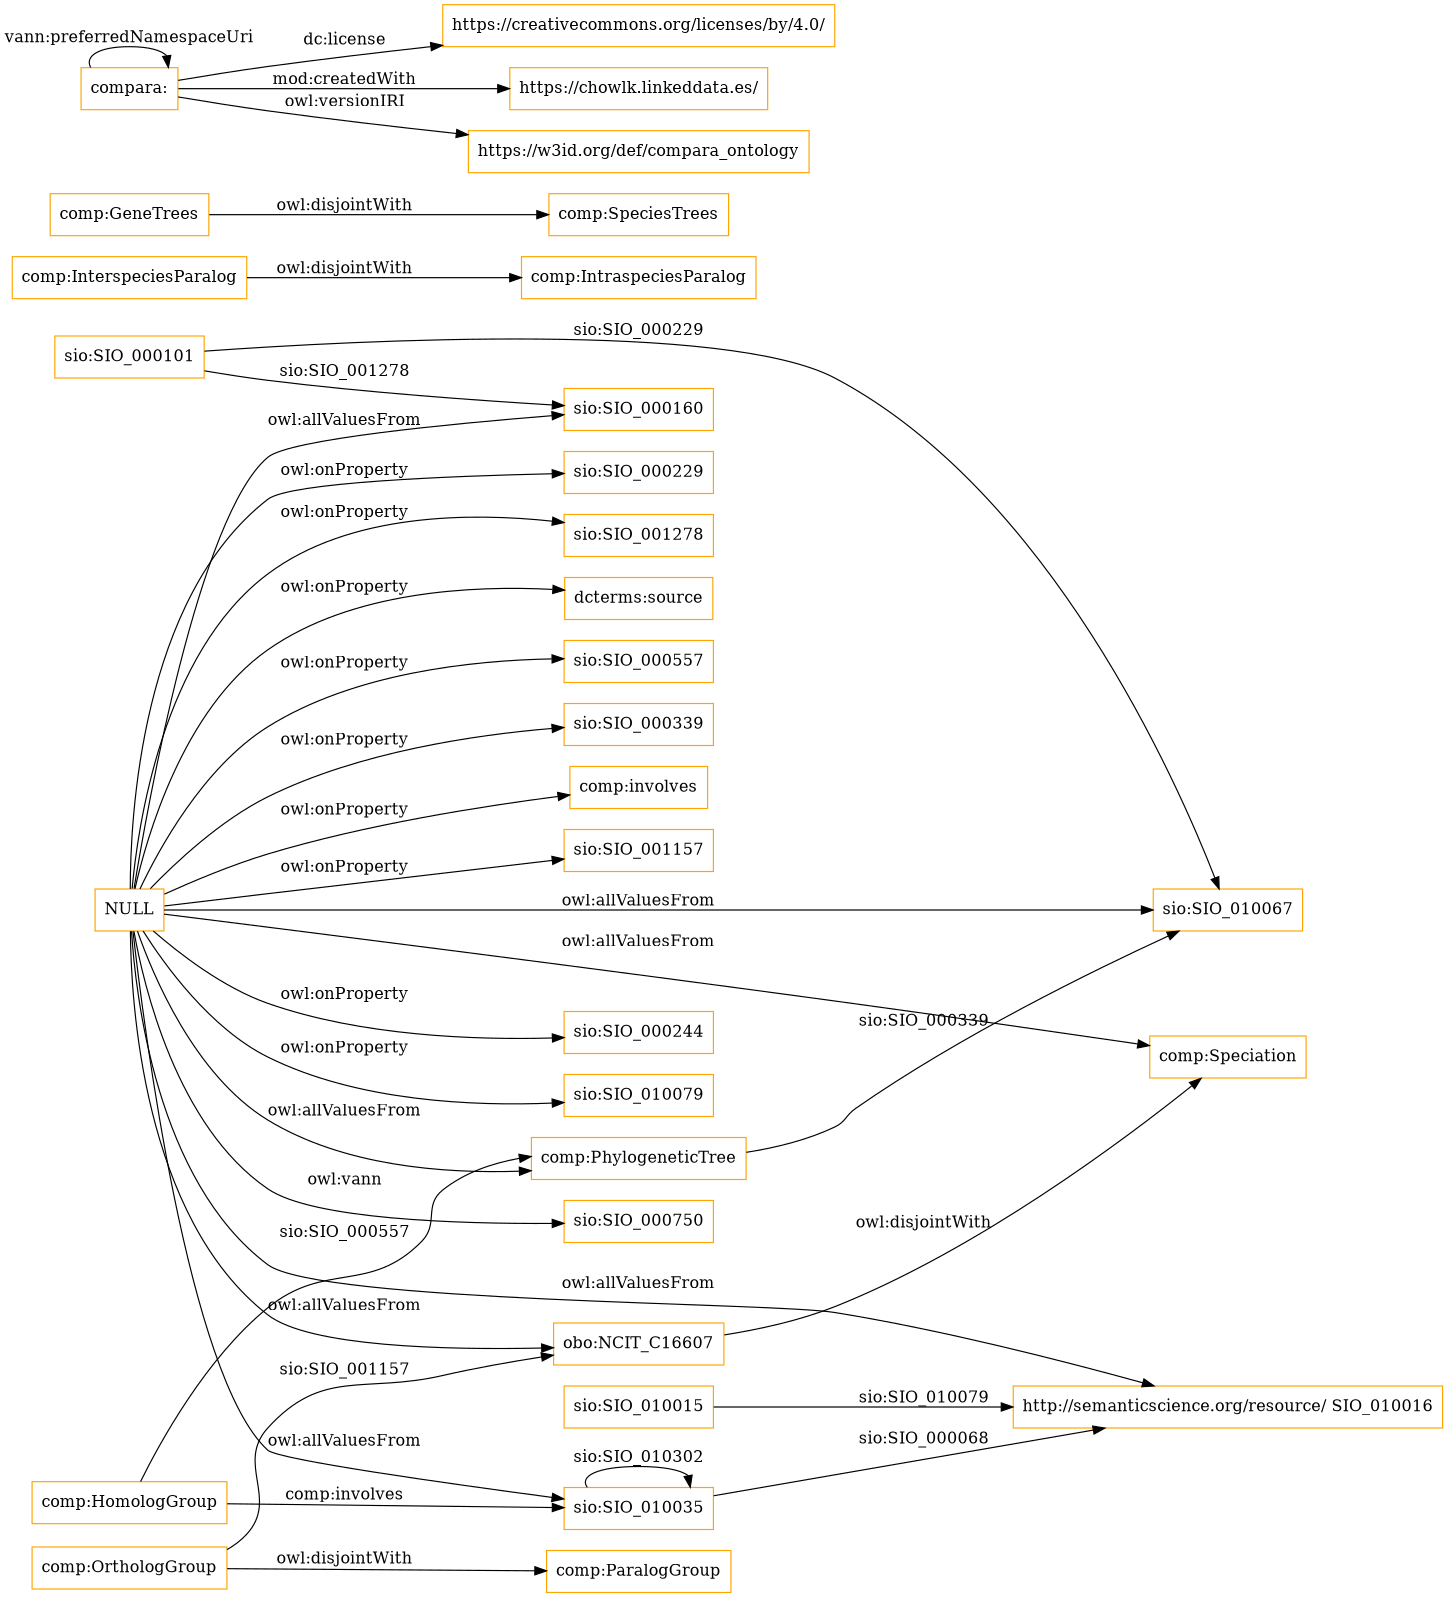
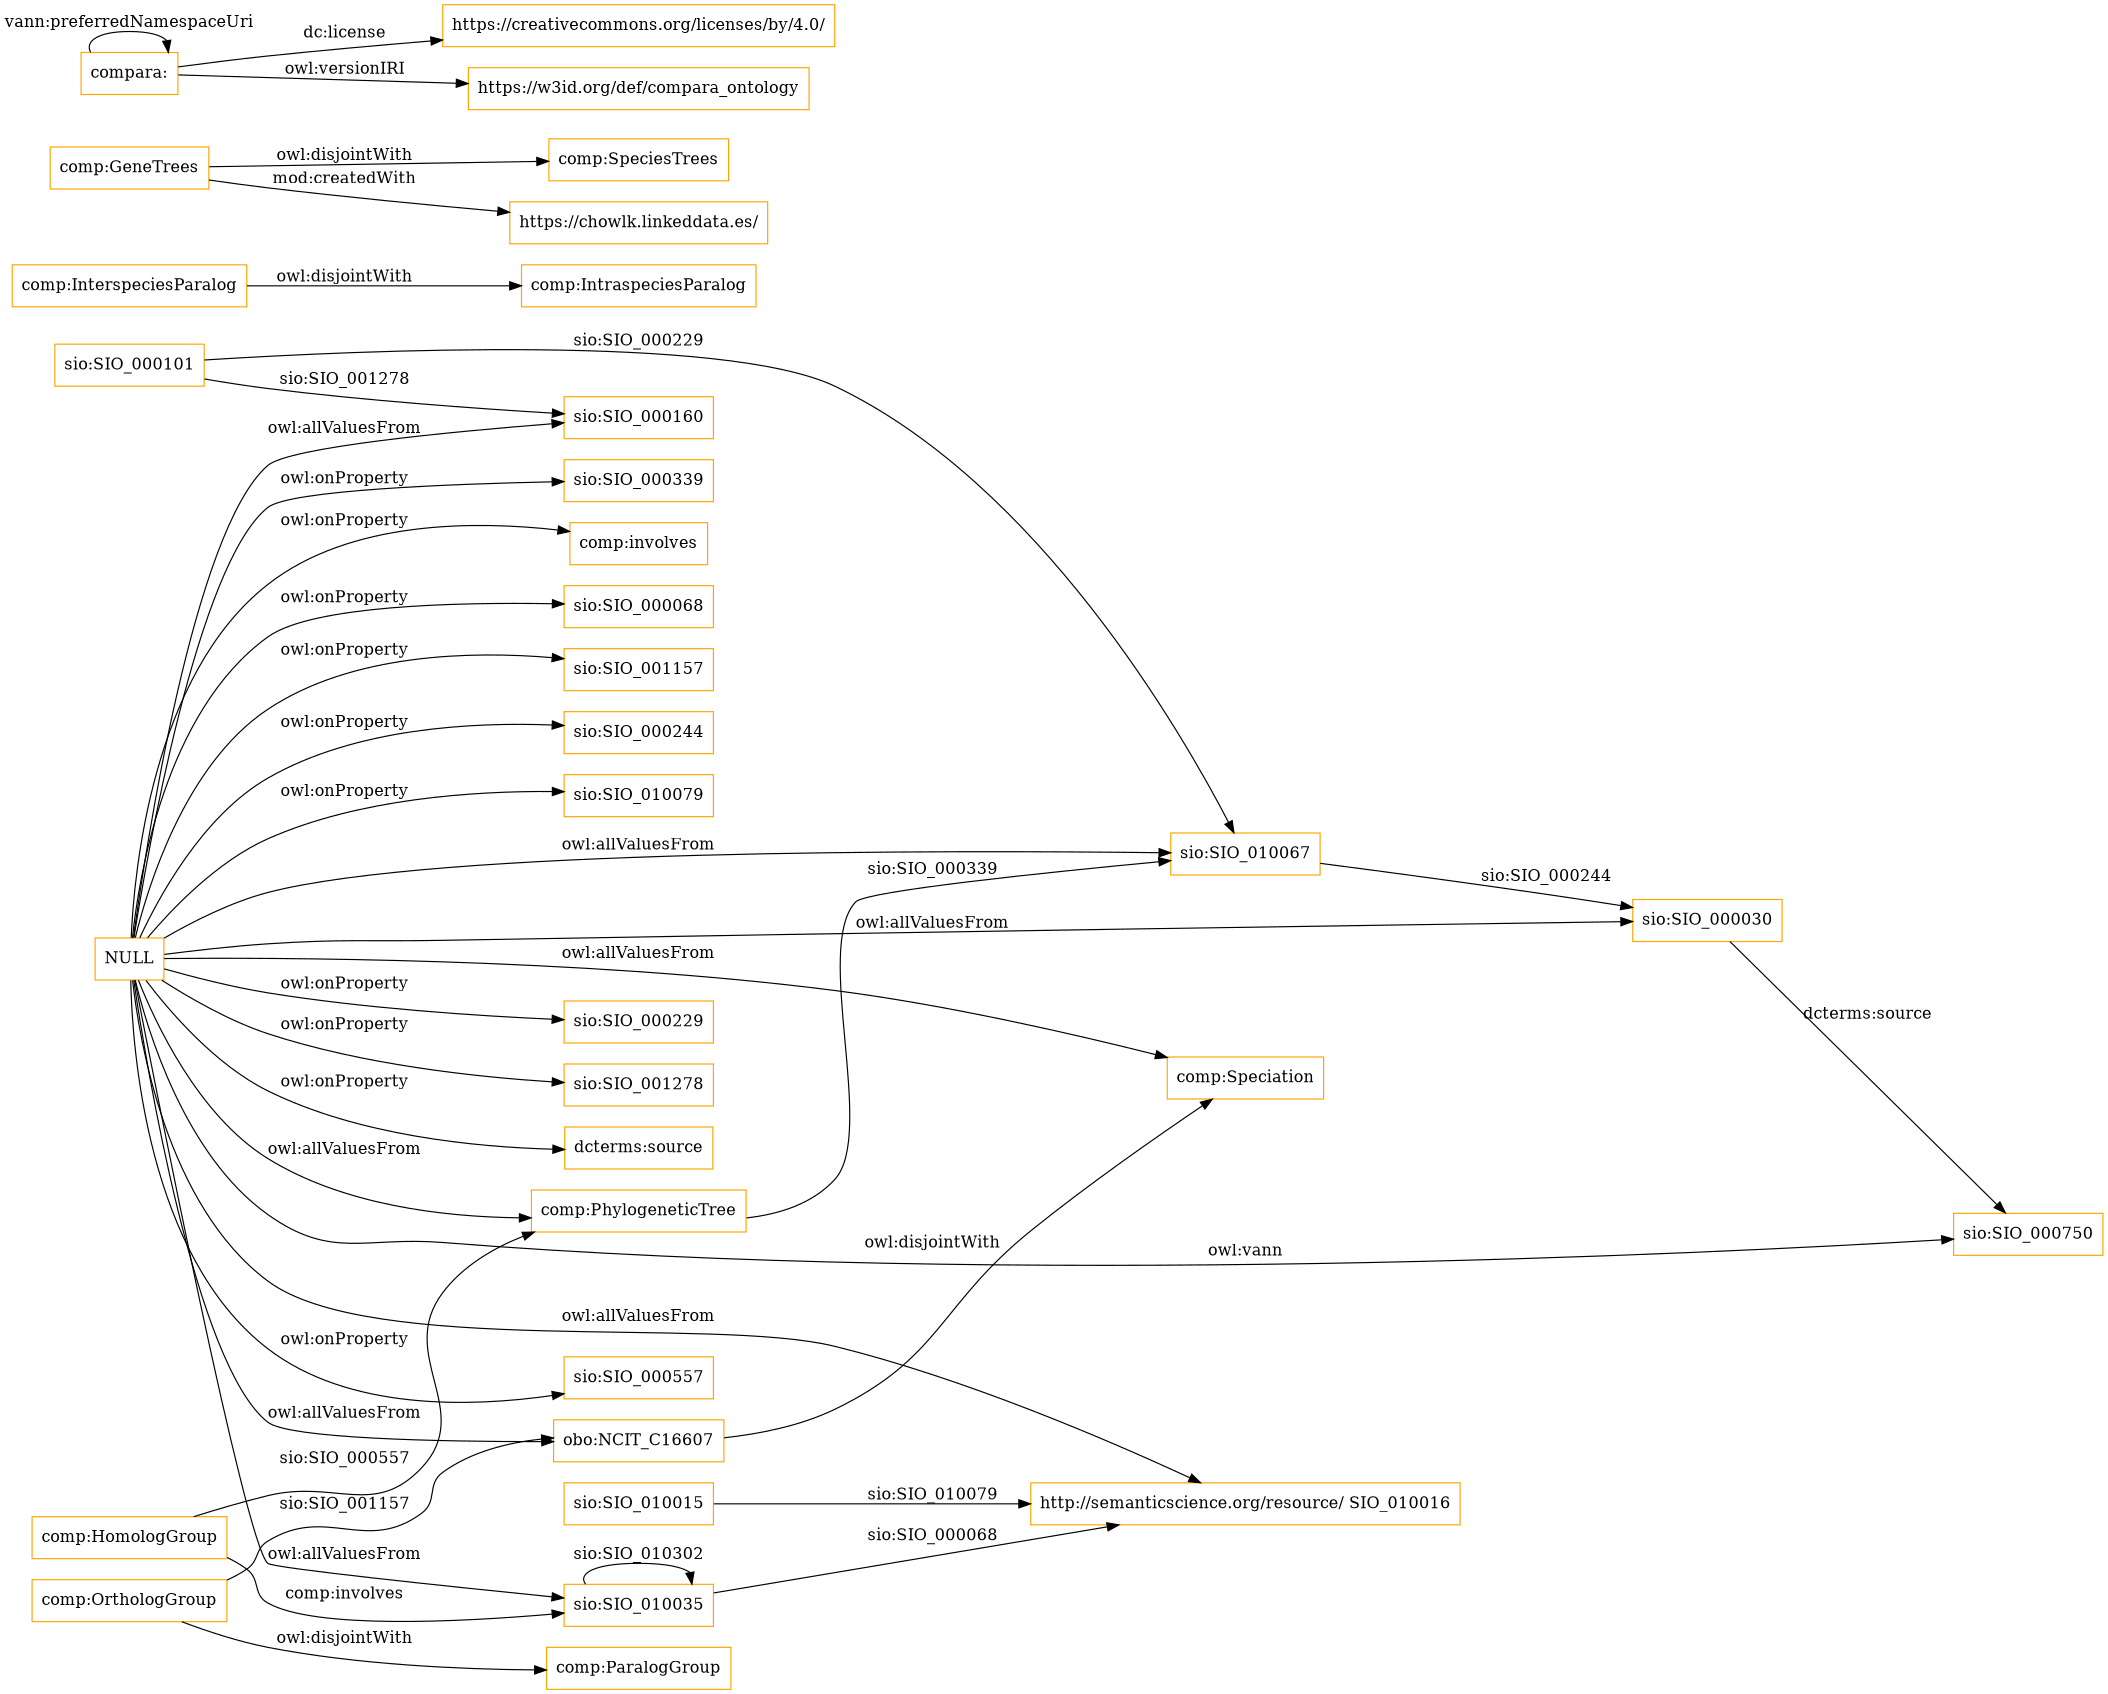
(338, 89) -> (353, 197)
none -> (639, 607)
none -> (1707, 921)
